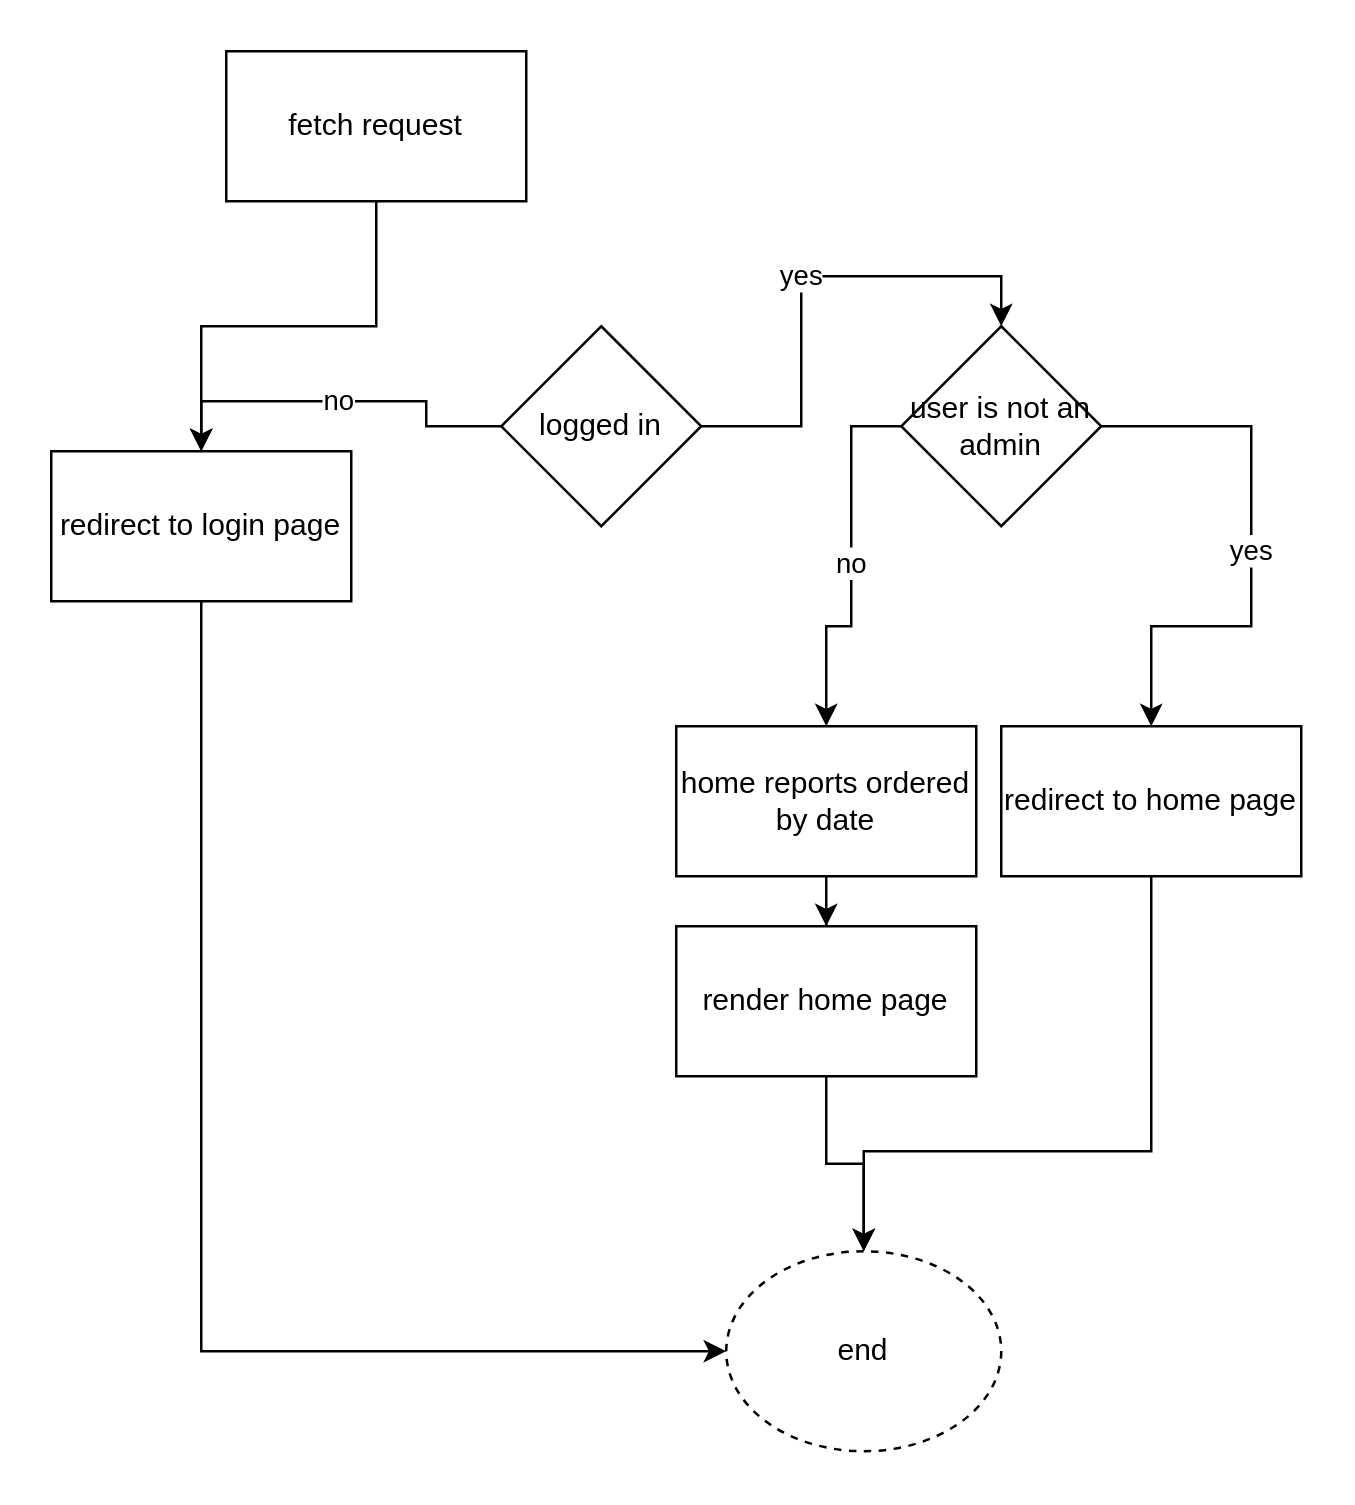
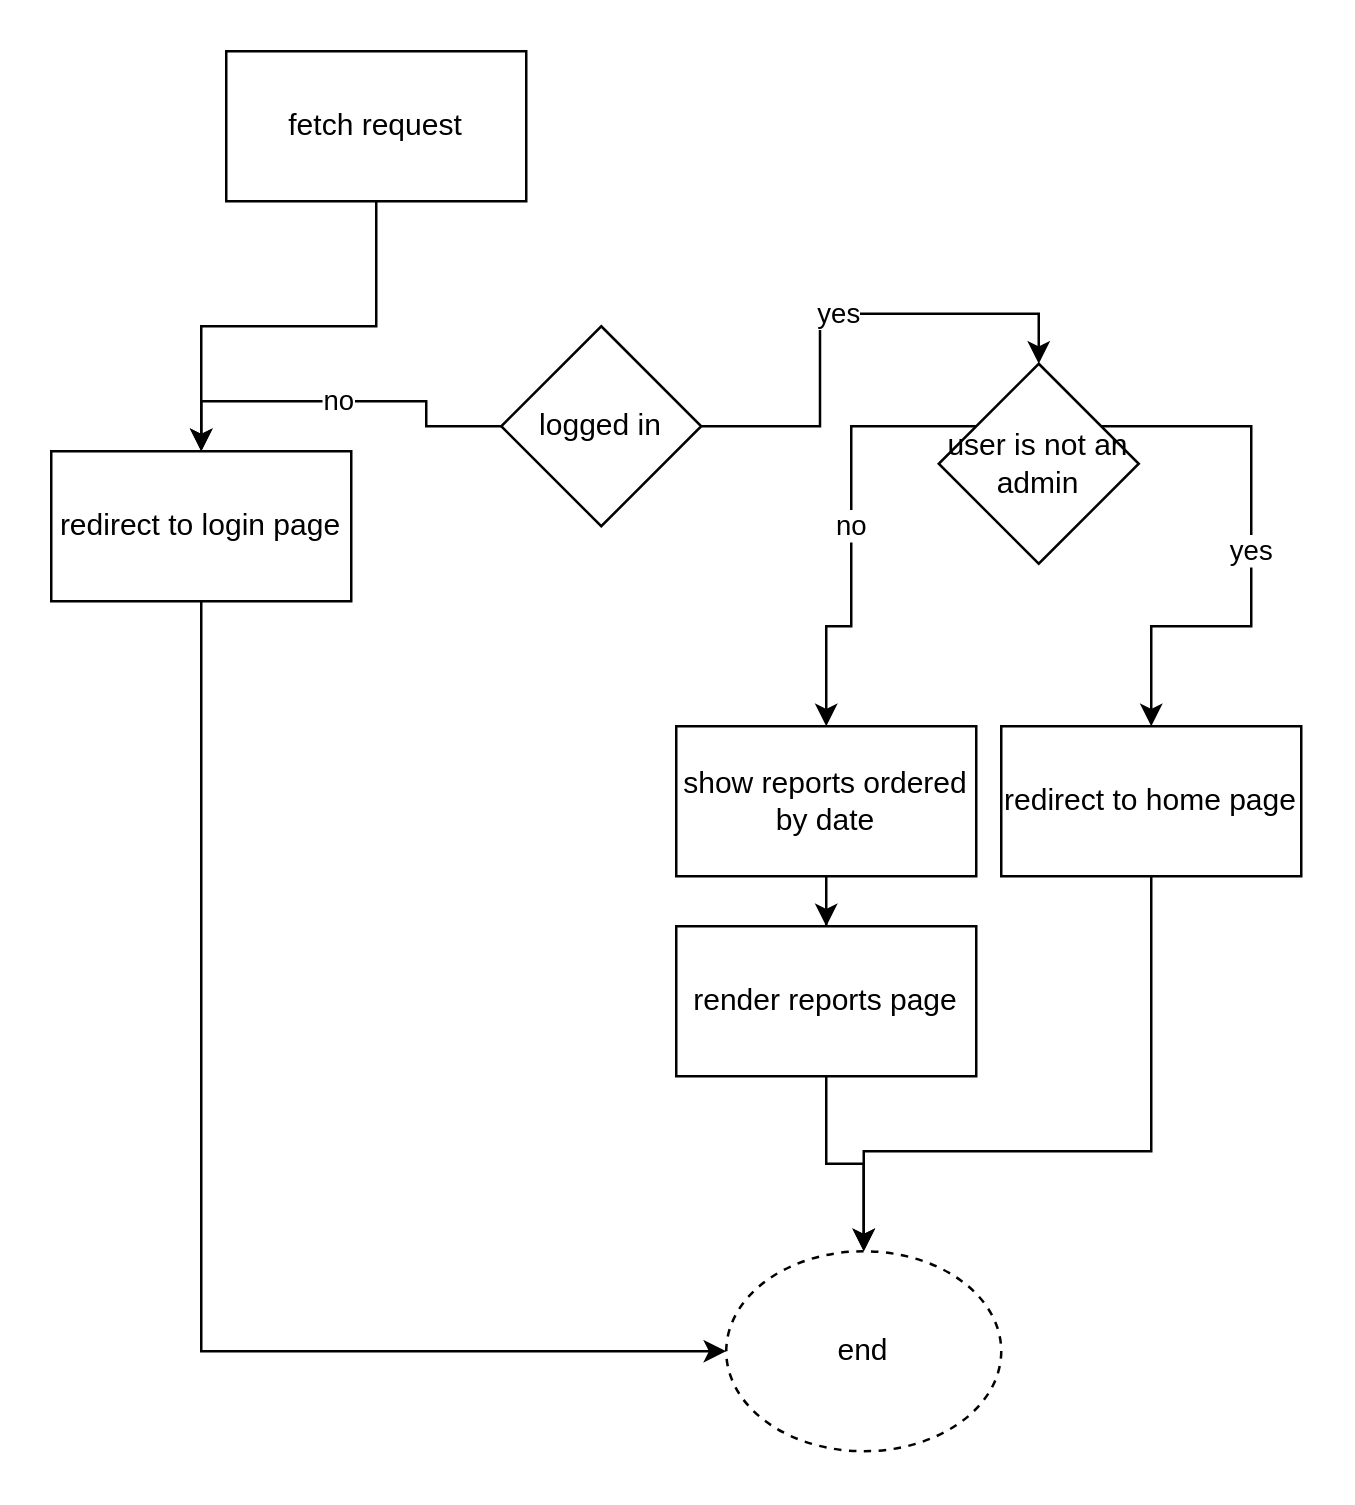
(1001, 426) -> (1039, 464)
(826, 801) -> (826, 801)
(826, 1001) -> (826, 1001)
